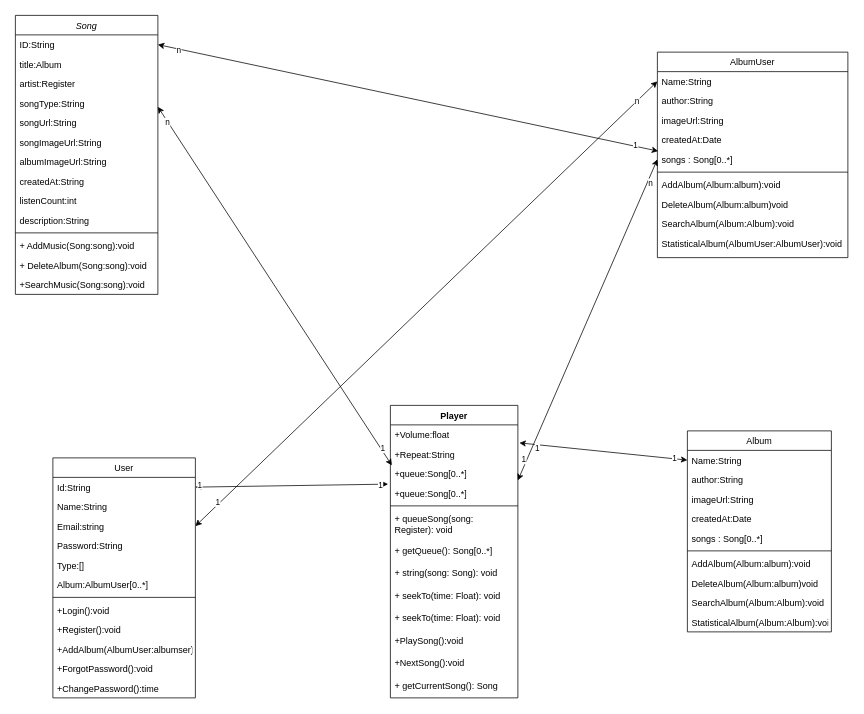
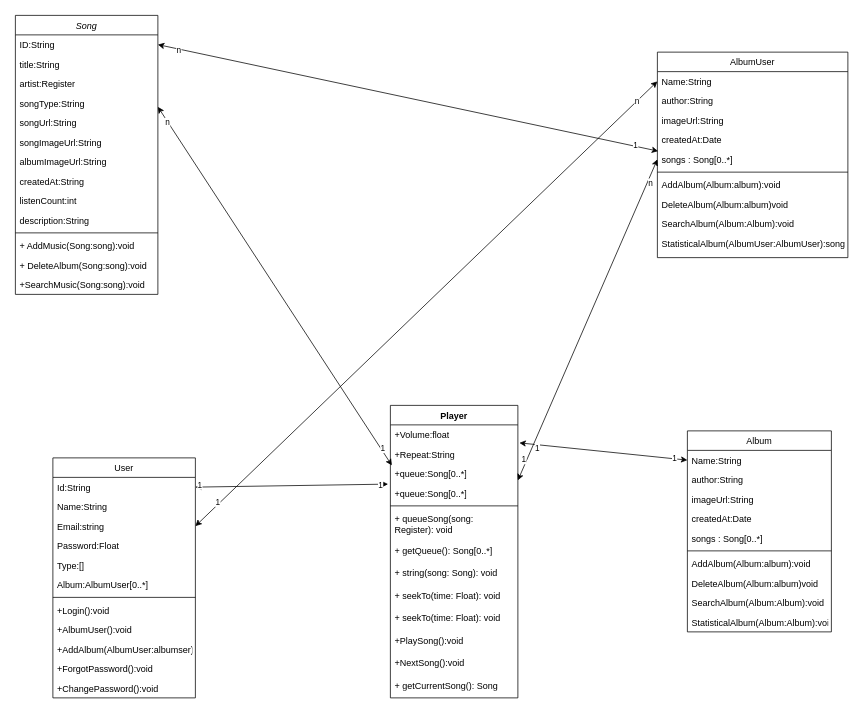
(43, 65) -> (45, 65)
(757, 244) -> (758, 244)
(92, 546) -> (90, 546)
(94, 630) -> (96, 630)
(110, 689) -> (110, 689)
